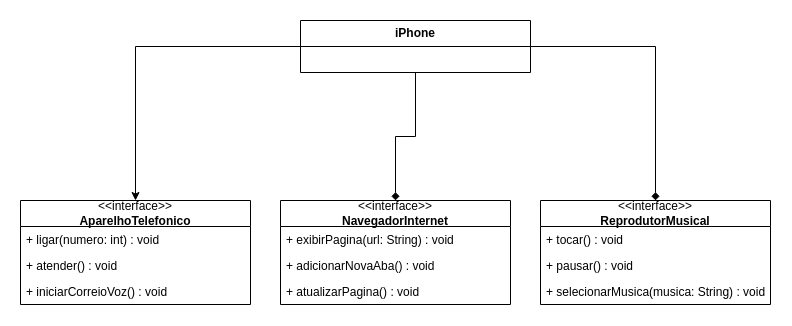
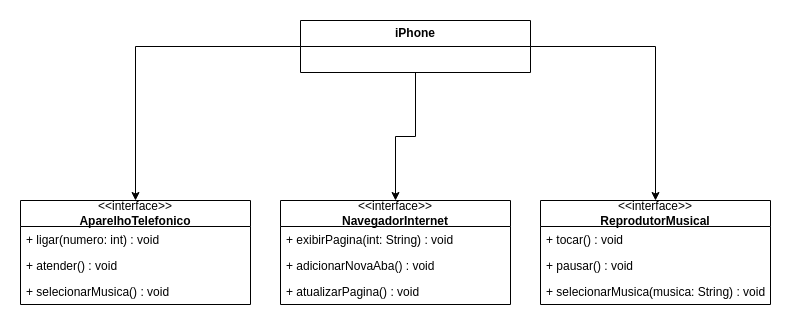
(396, 191) -> (396, 192)
(656, 191) -> (656, 192)
(382, 241) -> (382, 241)
(107, 293) -> (105, 293)
